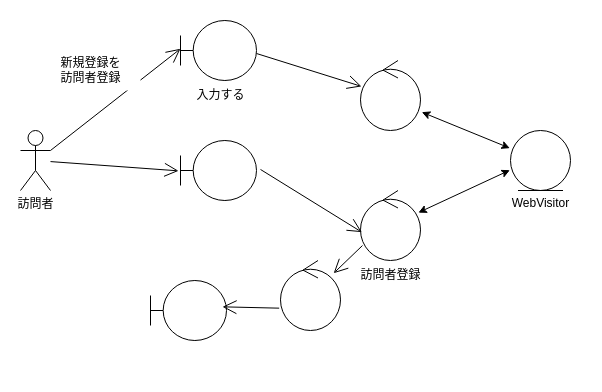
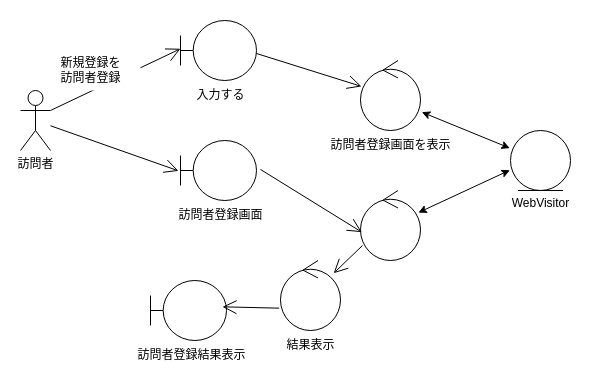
none -> (391, 146)
(36, 161) -> (36, 121)
none -> (221, 216)
(391, 276) -> none
none -> (311, 346)
none -> (192, 356)
